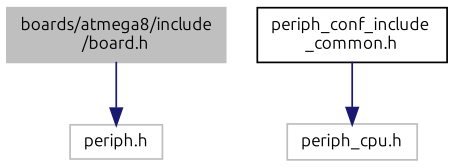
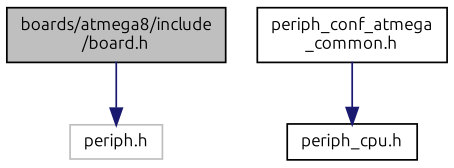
(116, 35) -> (116, 35)
(352, 35) -> (352, 35)
(352, 142) -> (352, 142)
